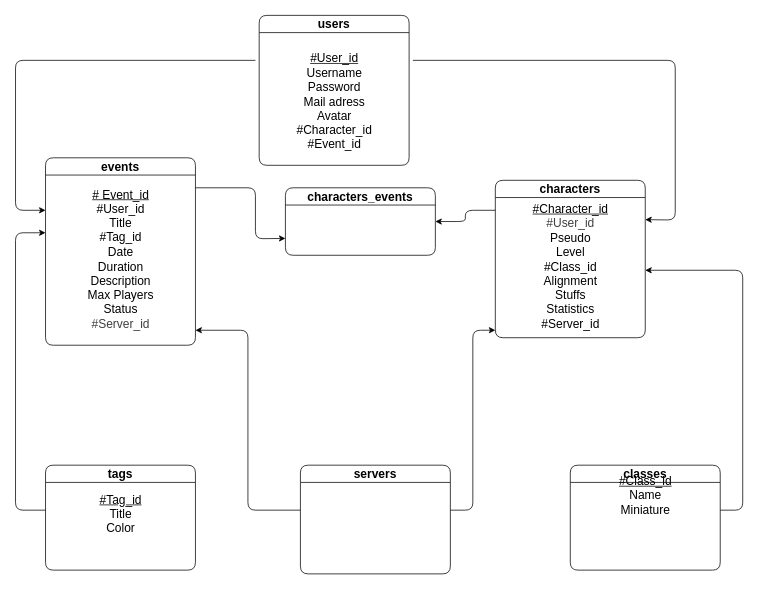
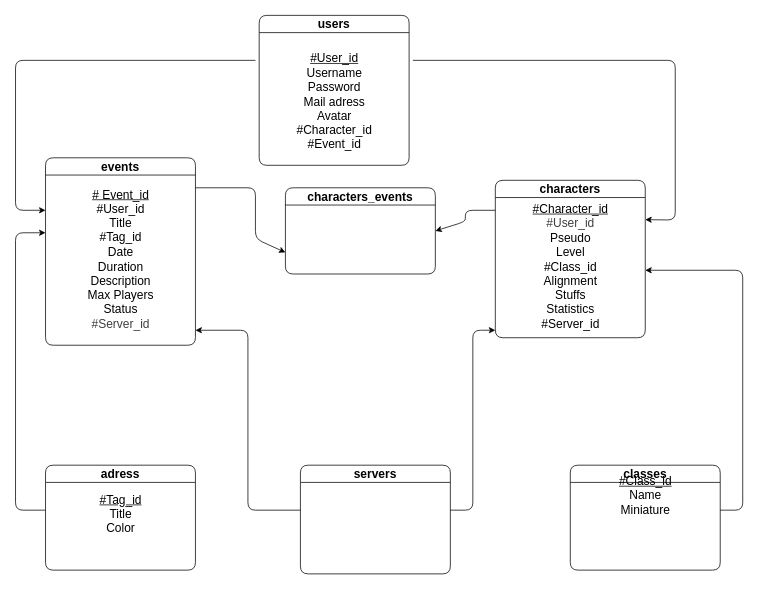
(360, 222) -> (360, 231)
(120, 474) -> (120, 474)
